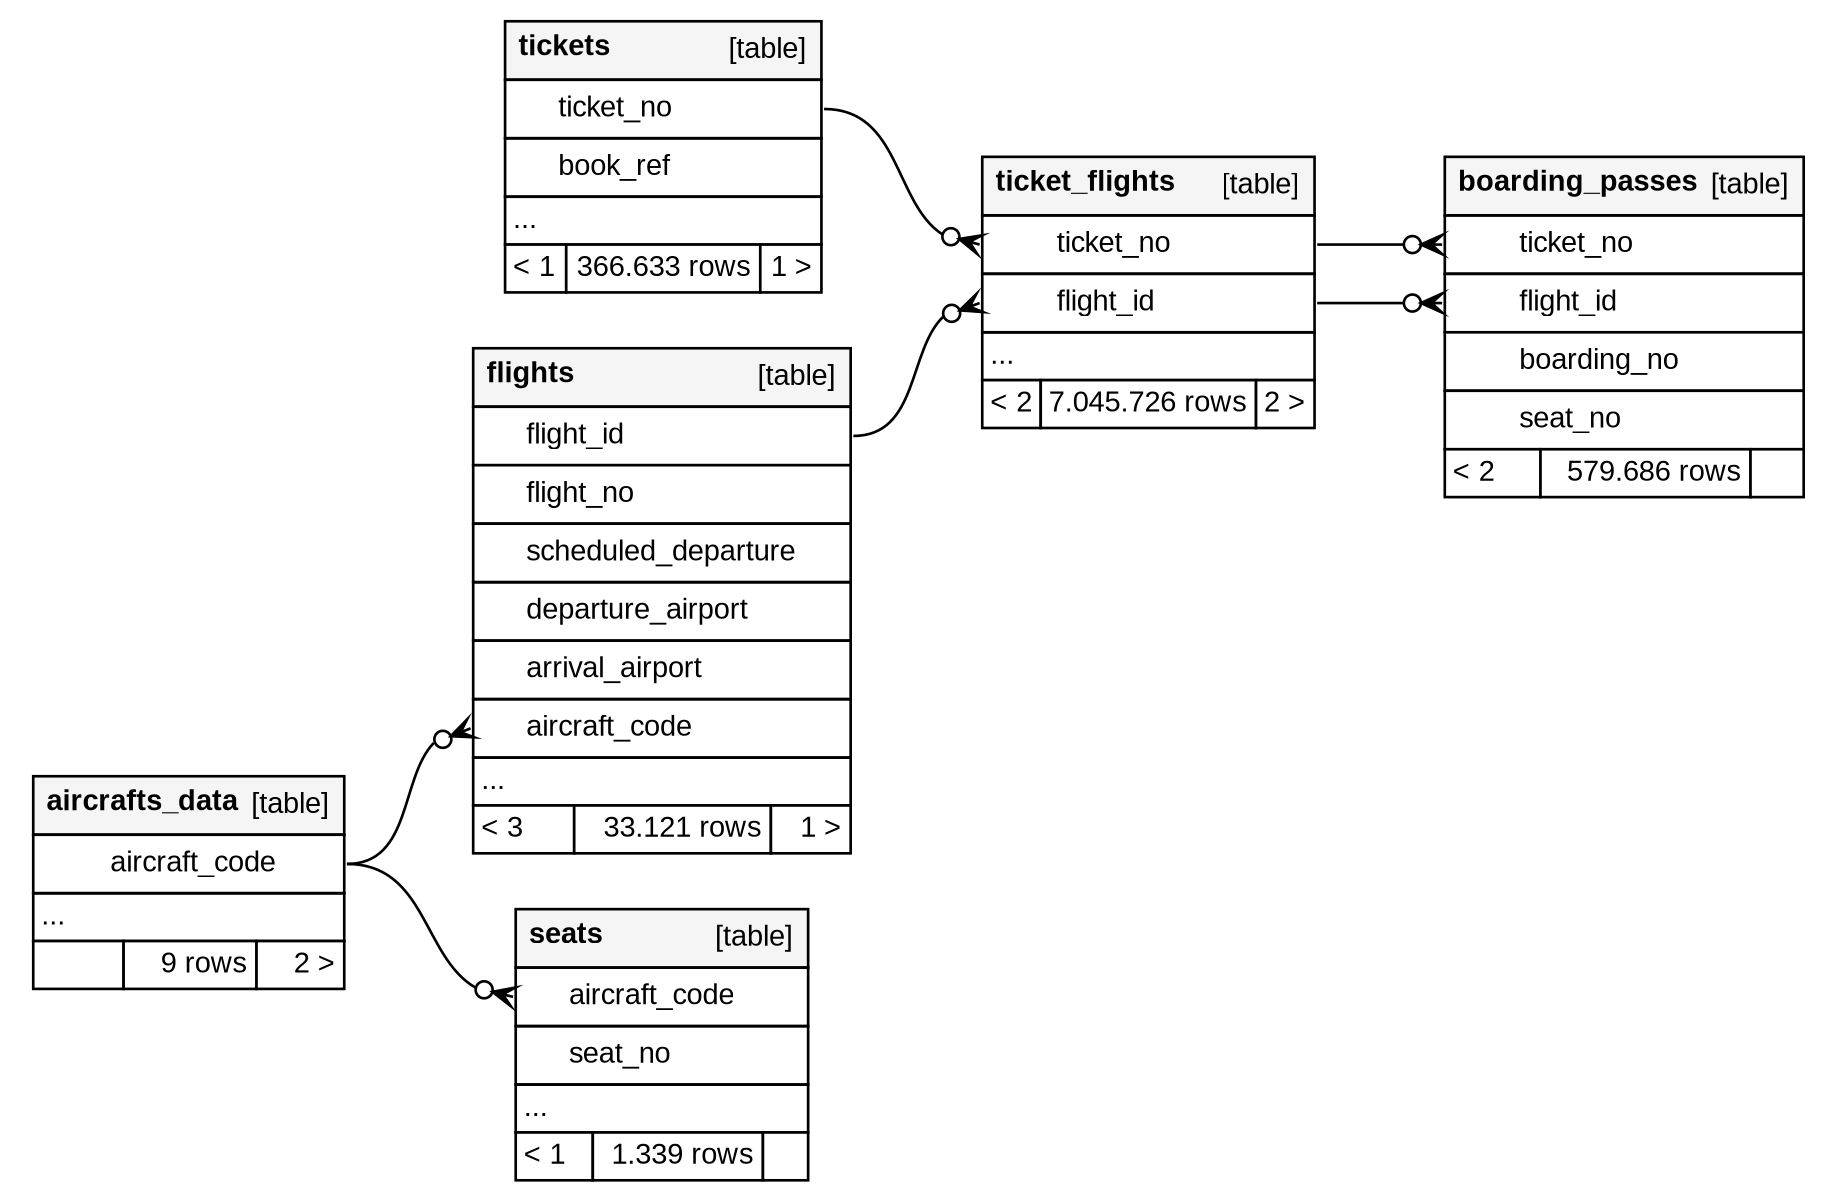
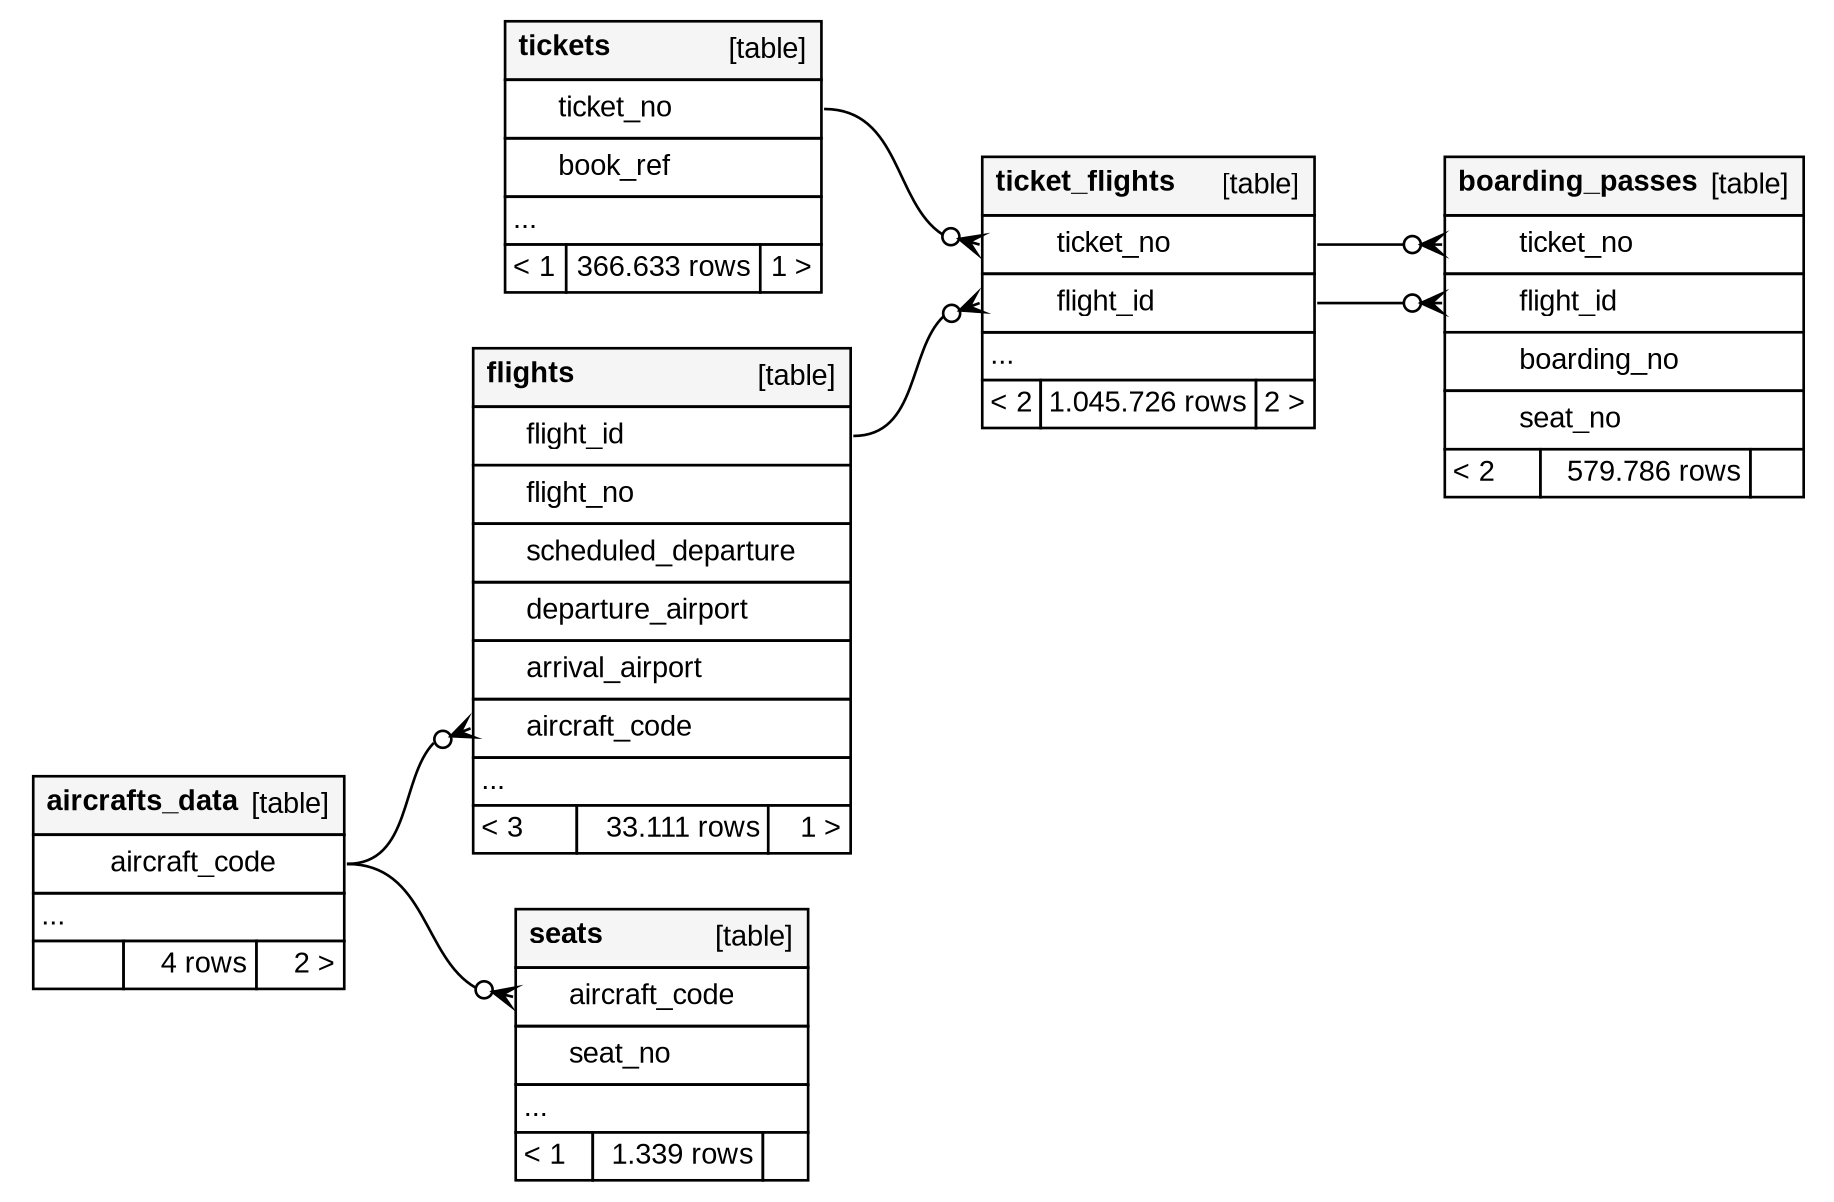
(1148, 403) -> (1148, 403)
(1655, 472) -> (1655, 472)
(683, 828) -> (683, 828)
(205, 964) -> (205, 964)
